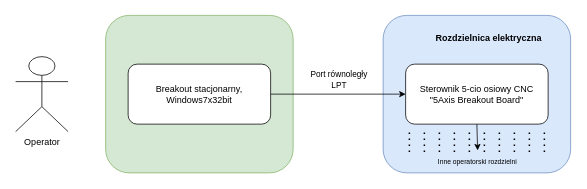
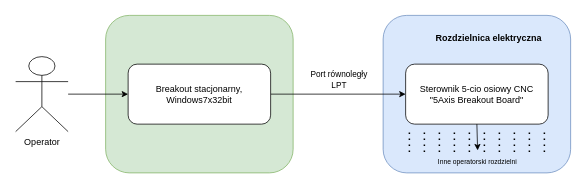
none -> (87, 94)
